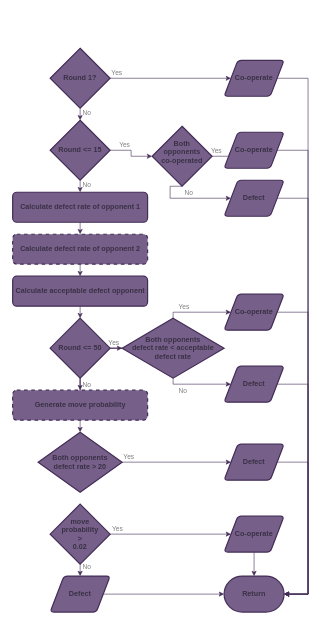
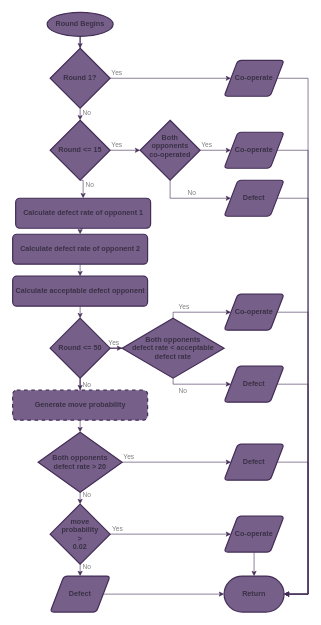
none -> (80, 24)
none -> (80, 44)
(182, 156) -> (170, 150)
(80, 207) -> (83, 213)
(80, 249) -> (80, 249)
none -> (80, 498)
